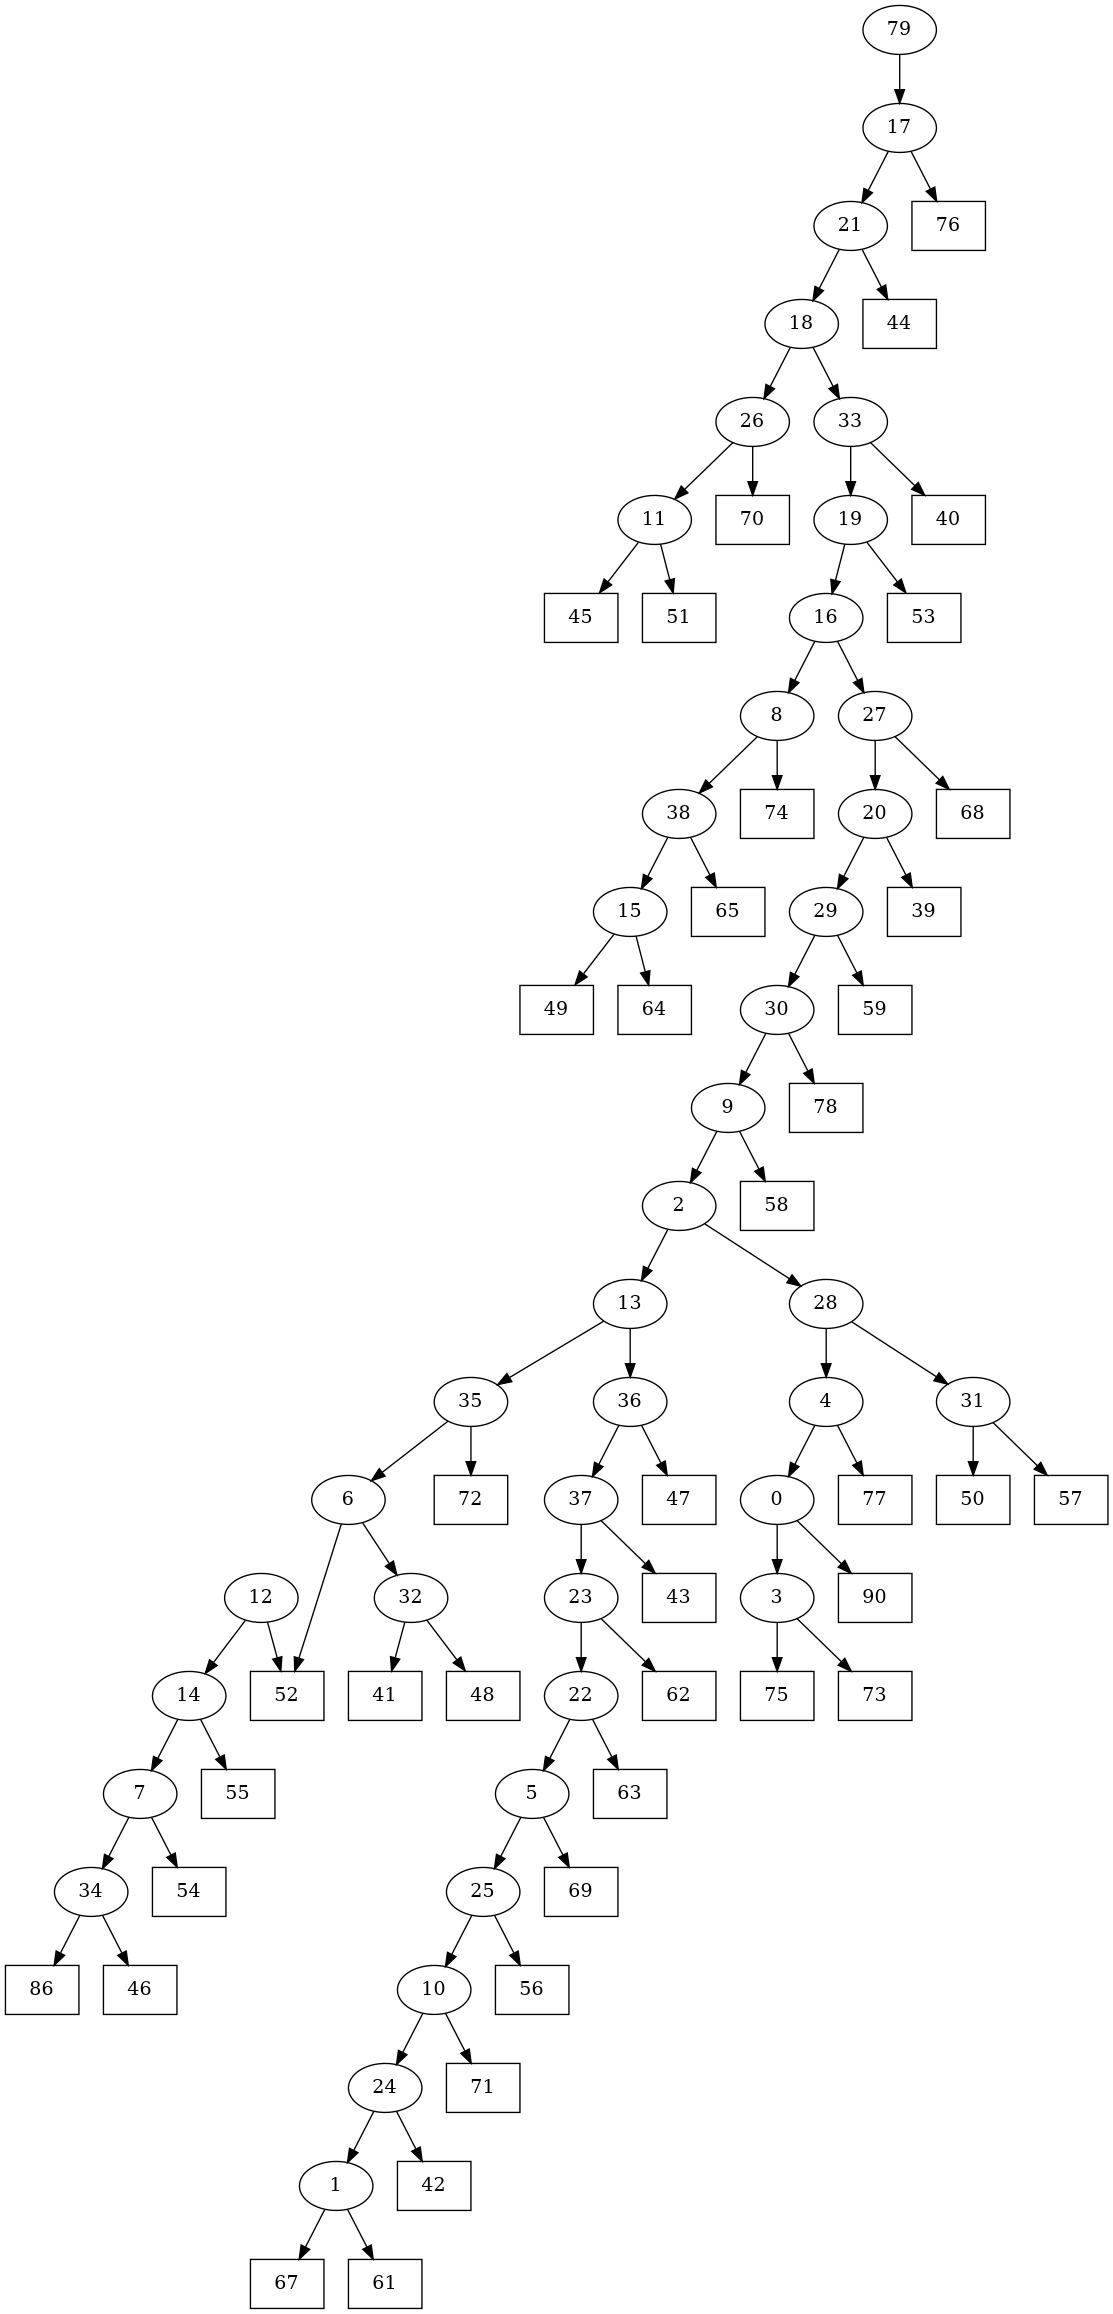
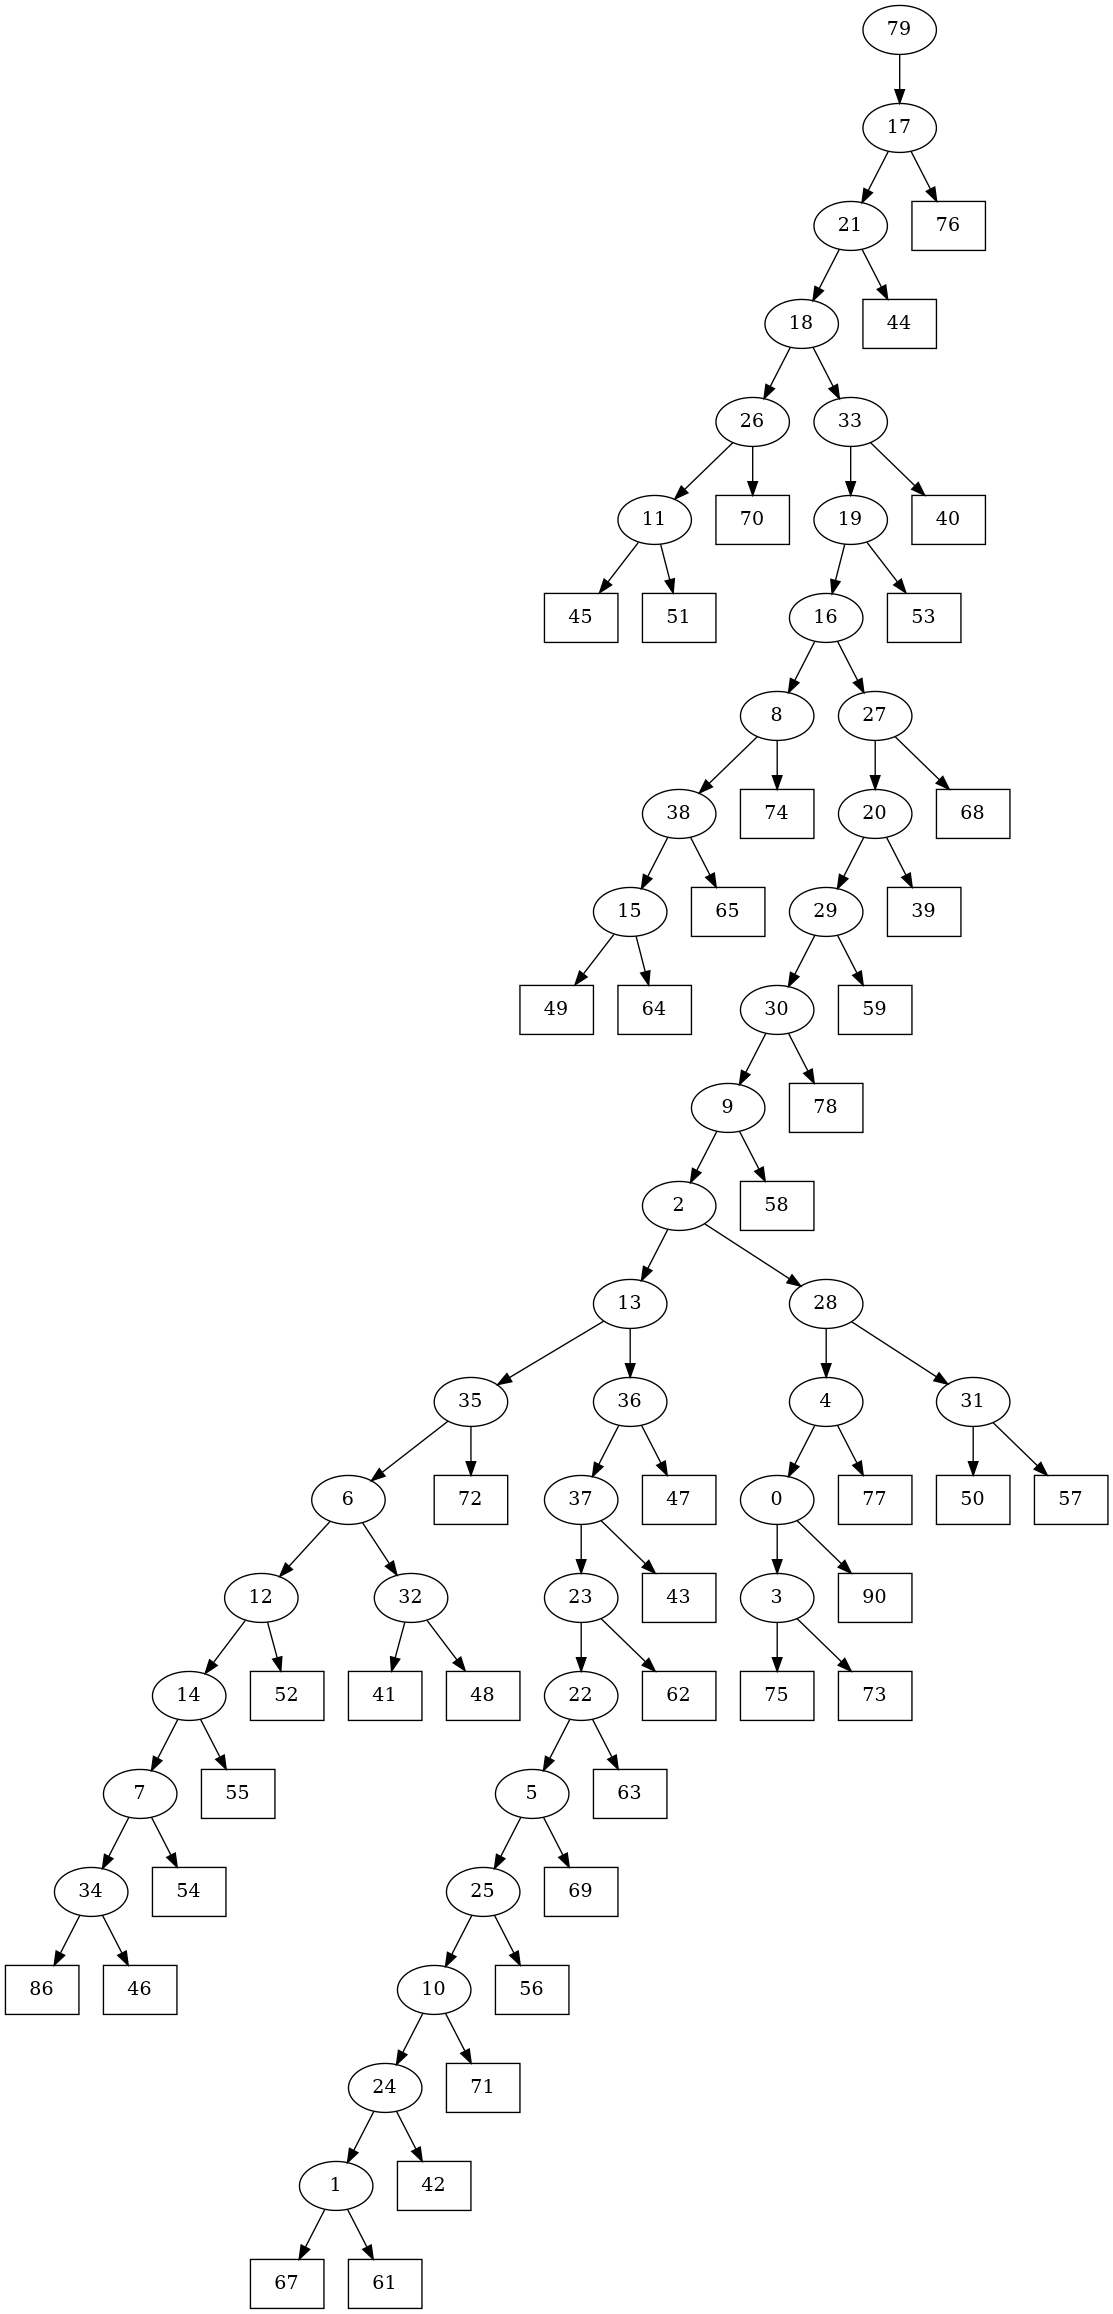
(320, 1591) -> (309, 1544)
